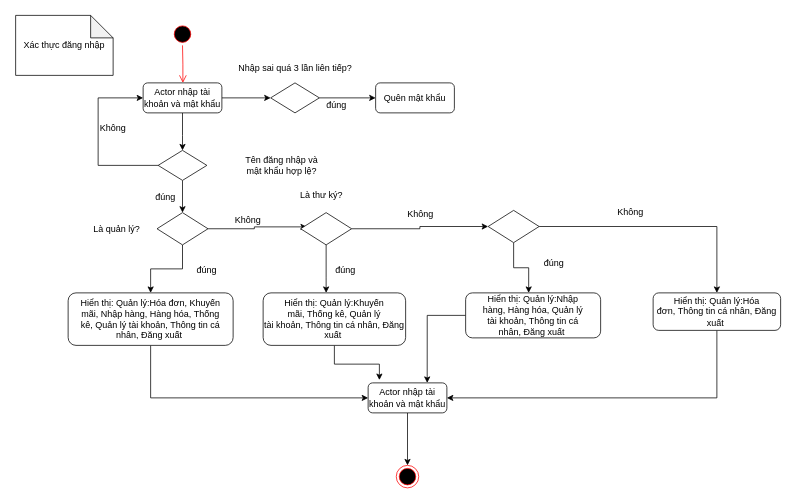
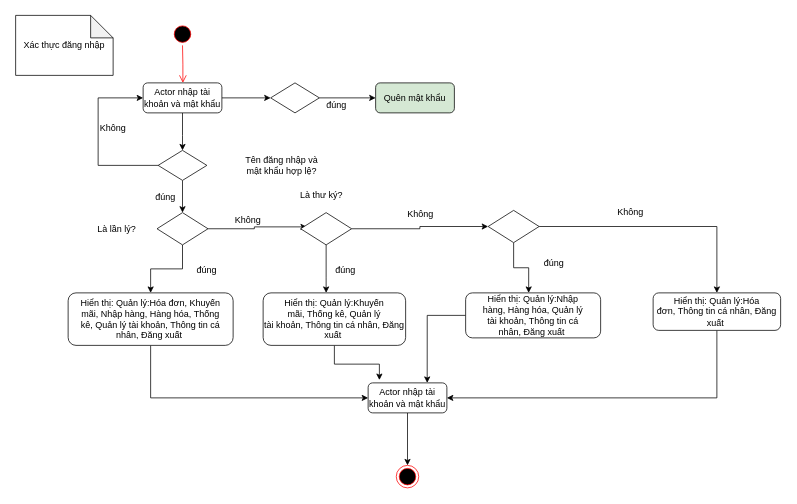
(295, 68) -> none
(415, 98) -> (415, 98)
(117, 229) -> (117, 229)
